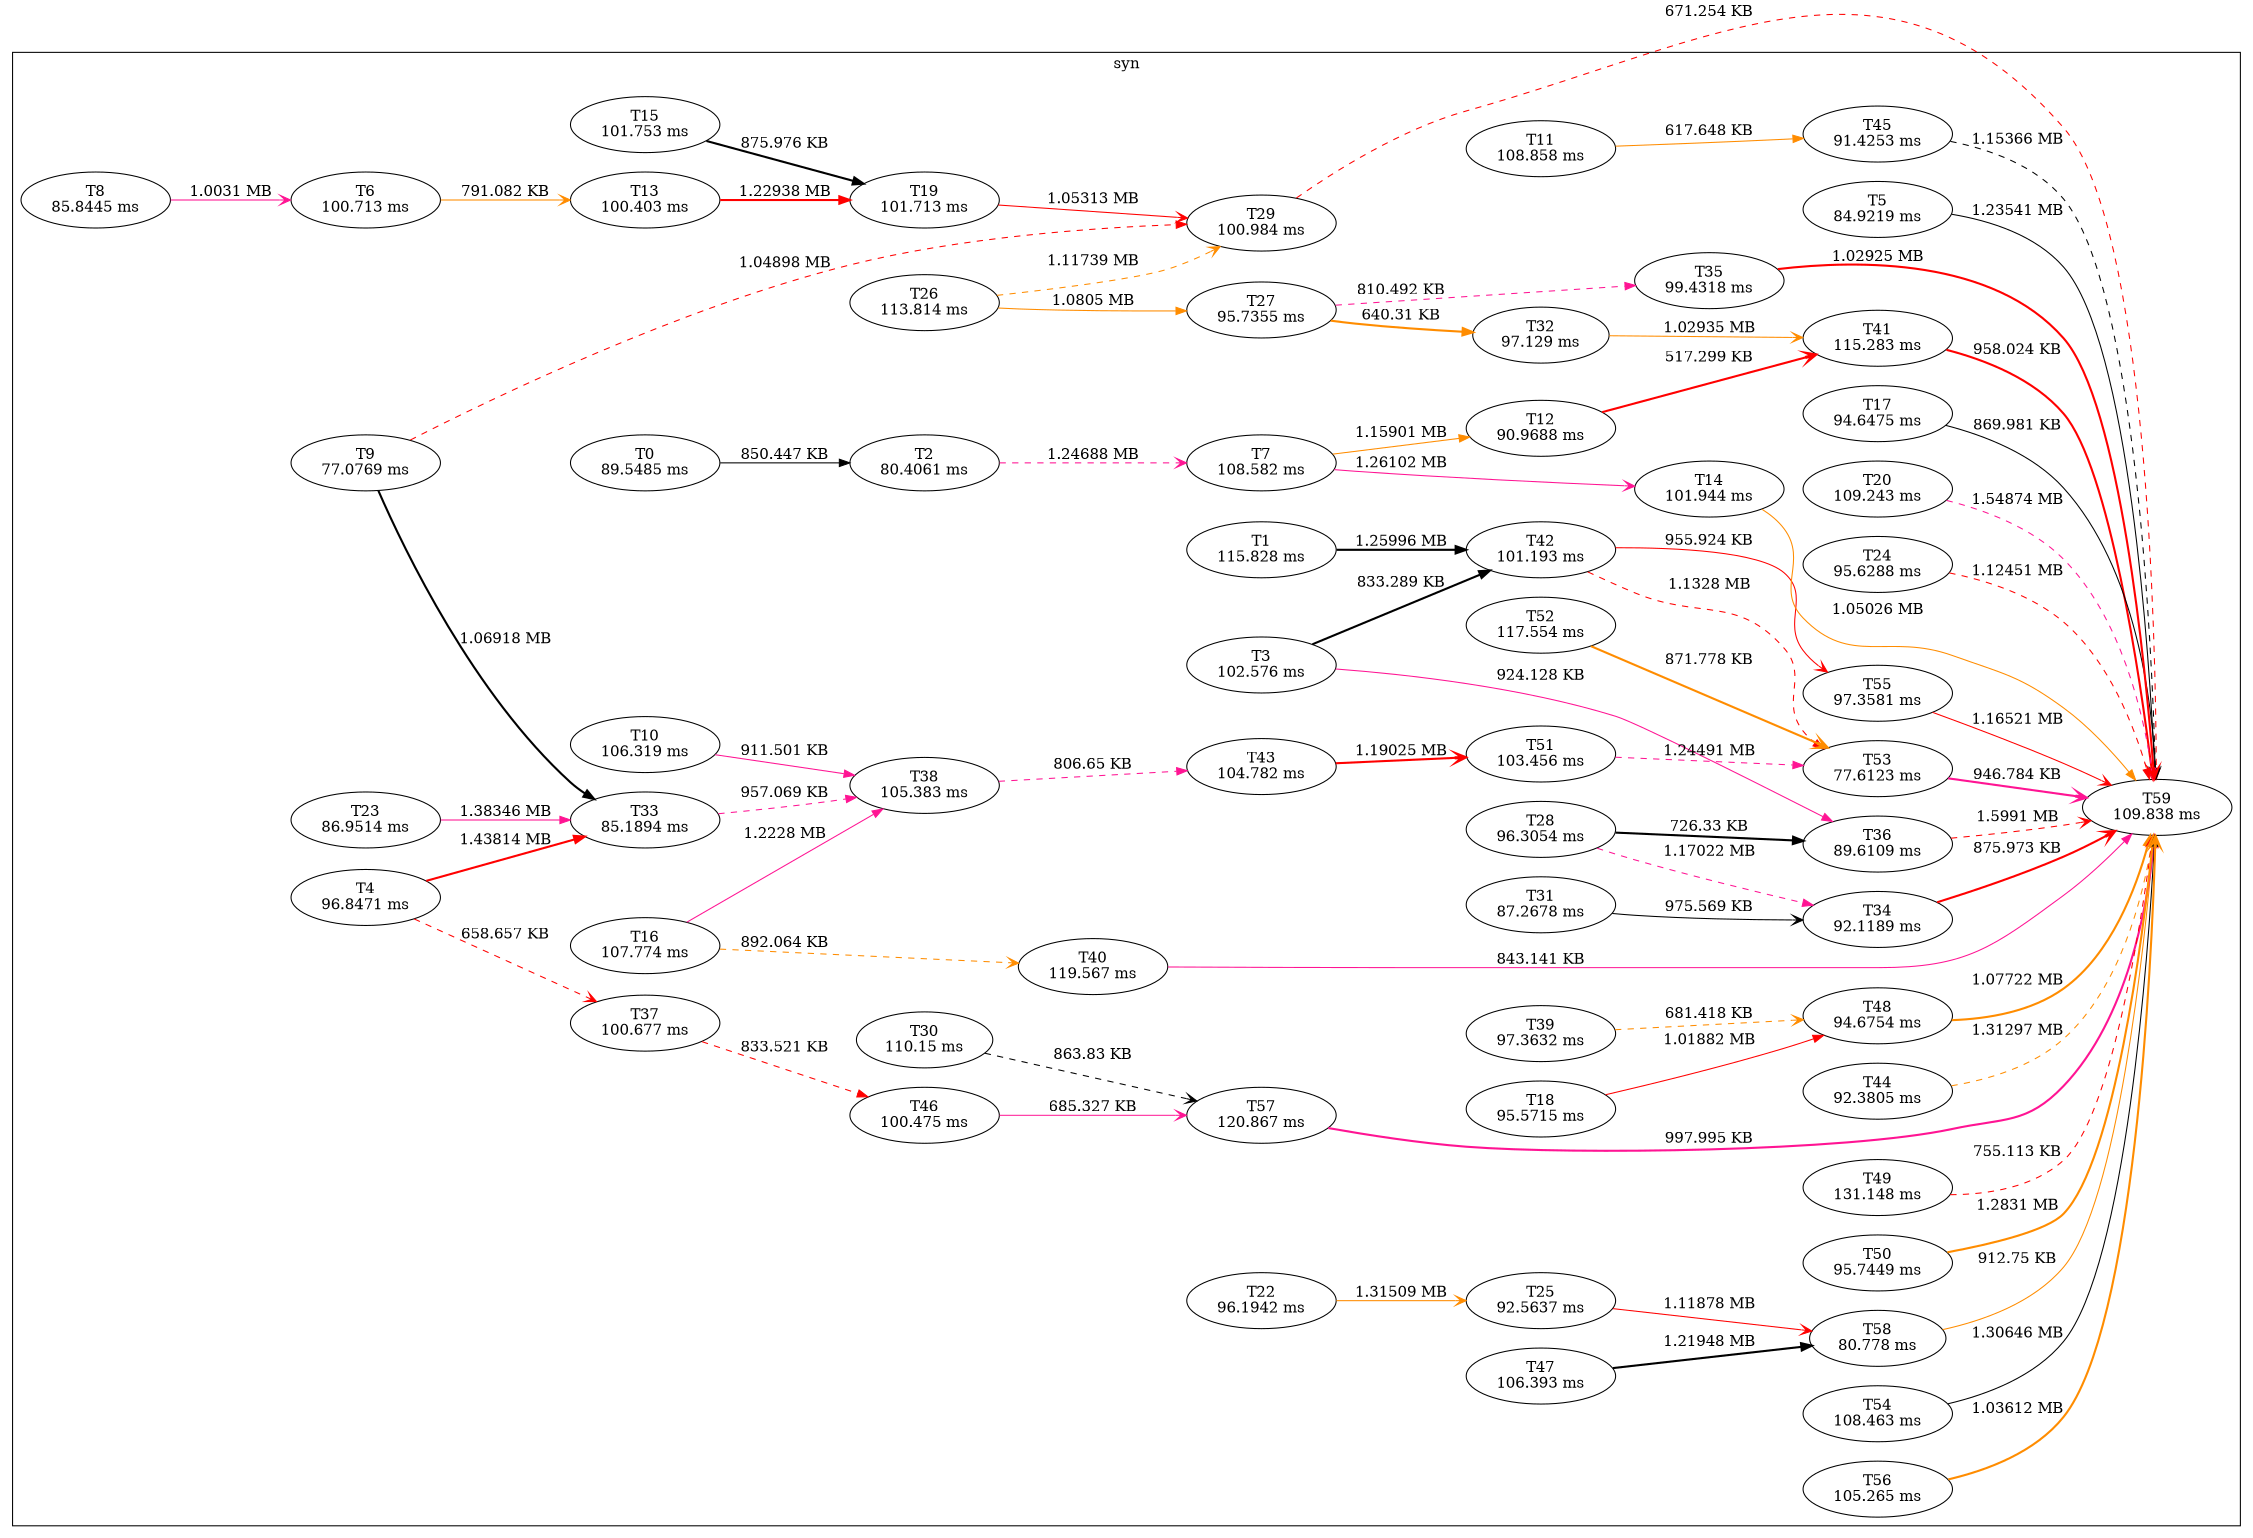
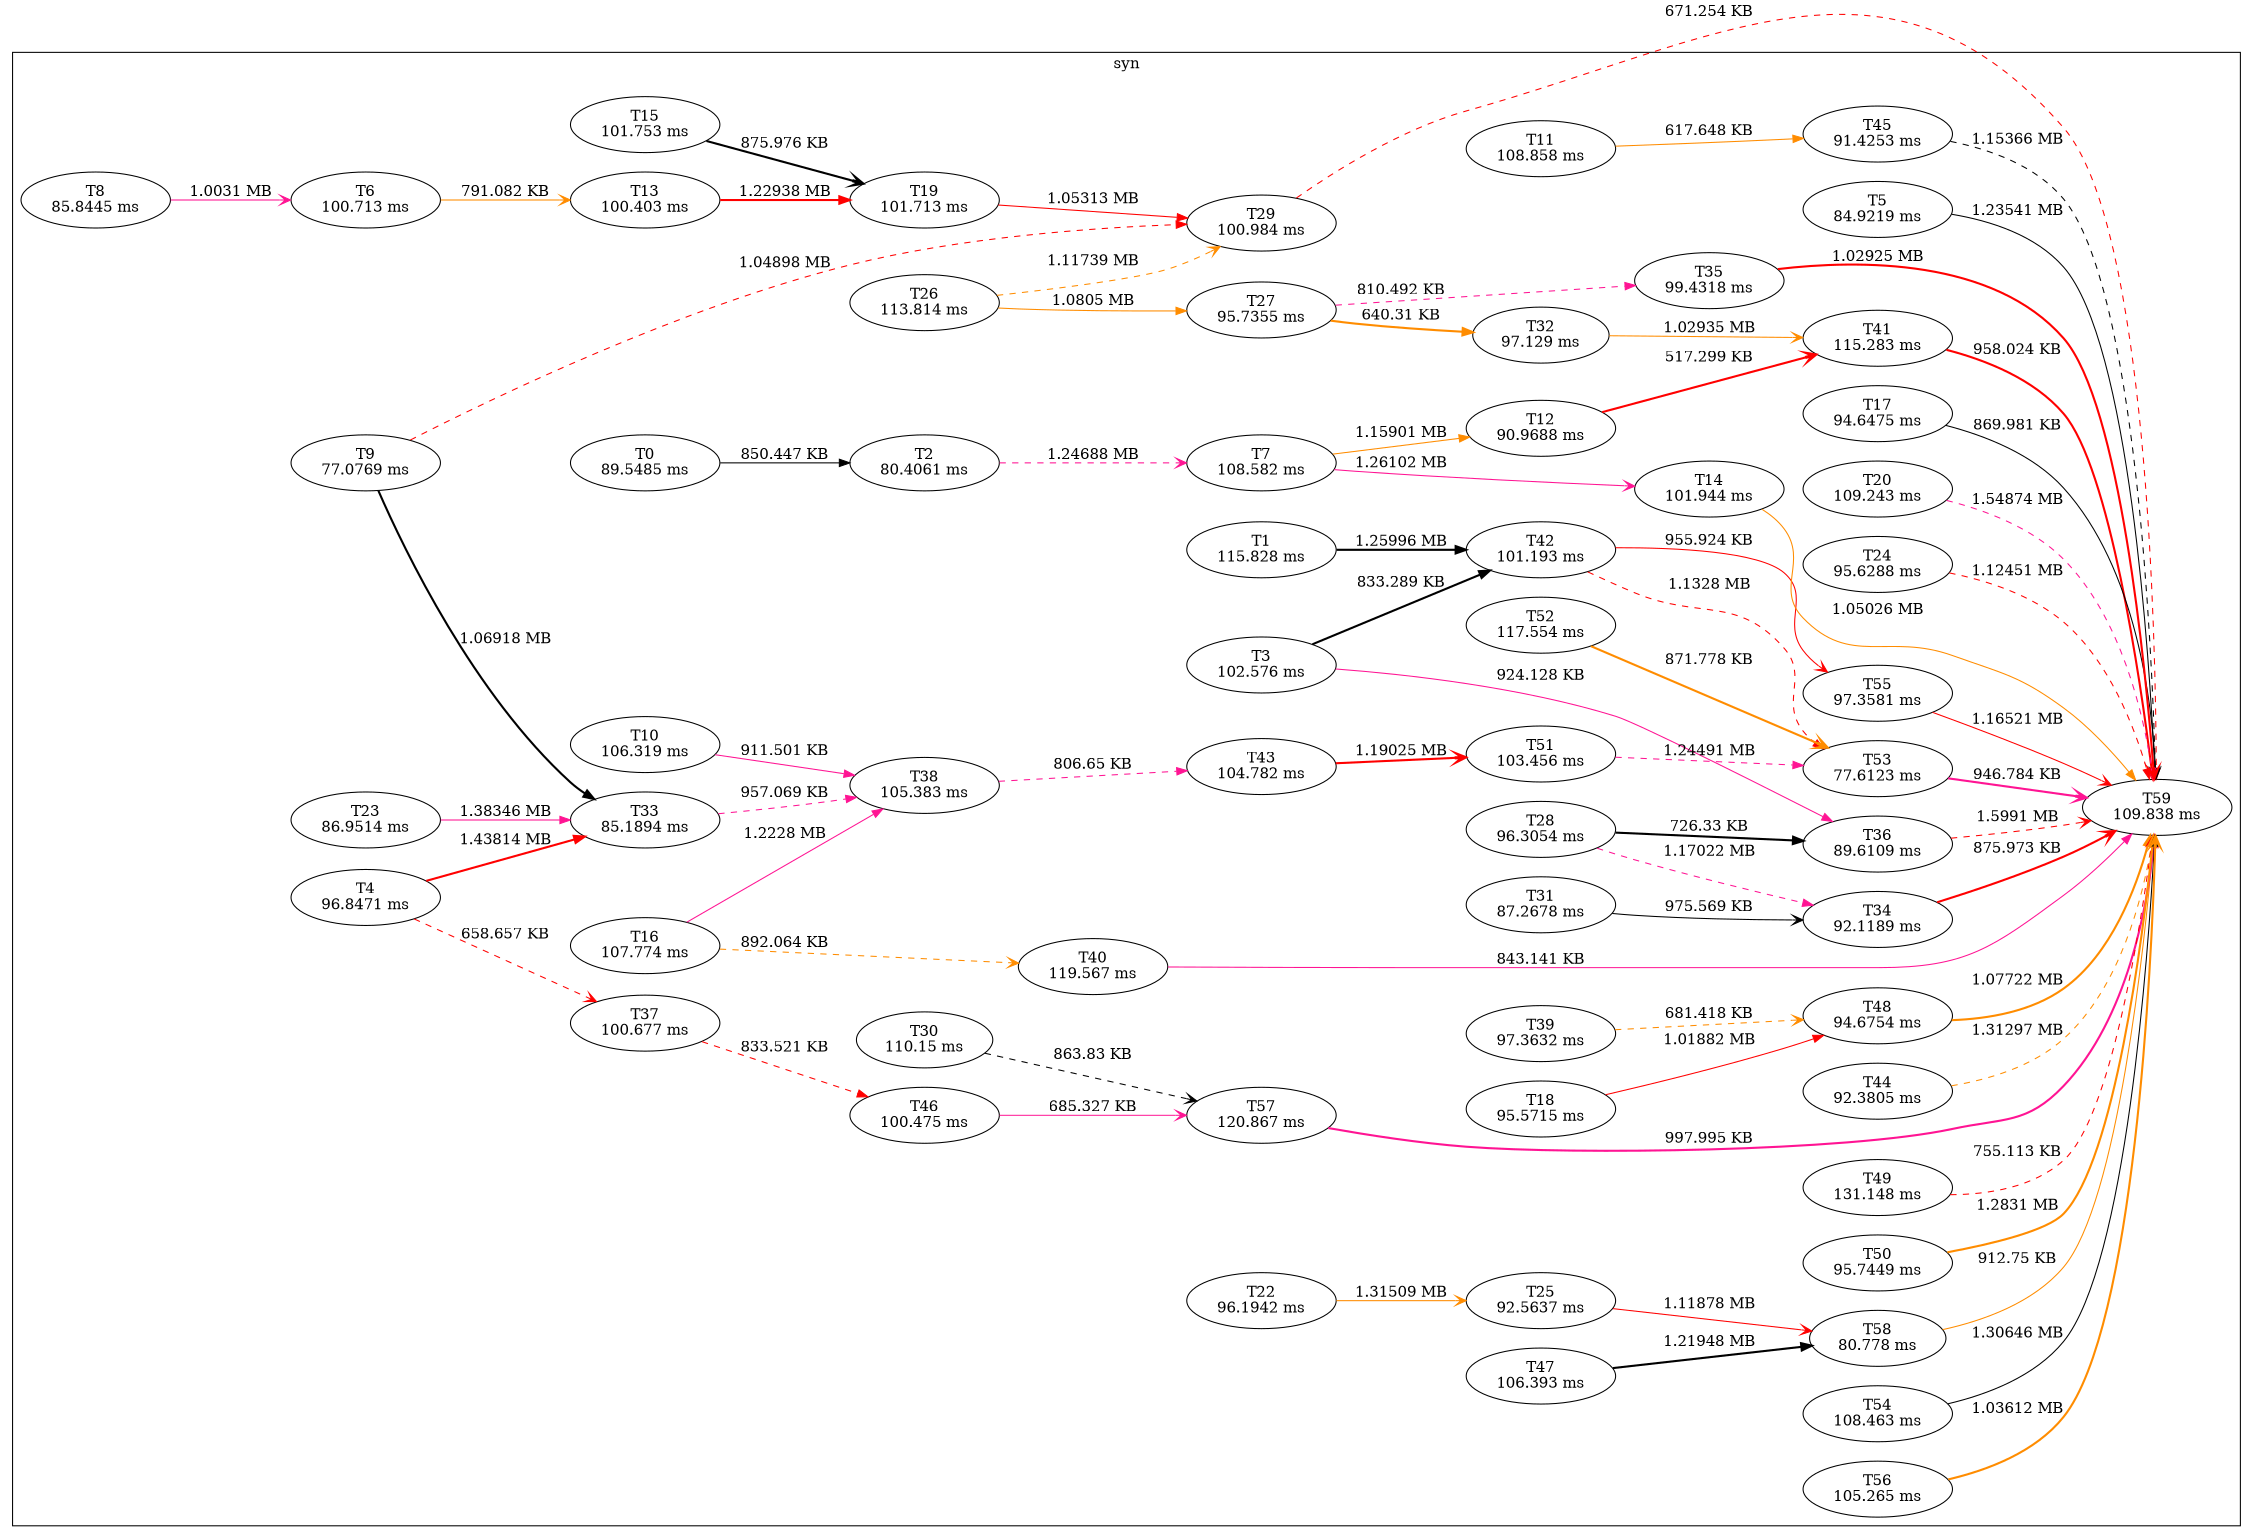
(780, 161) -> (780, 161)
(1088, 211) -> (1088, 211)
